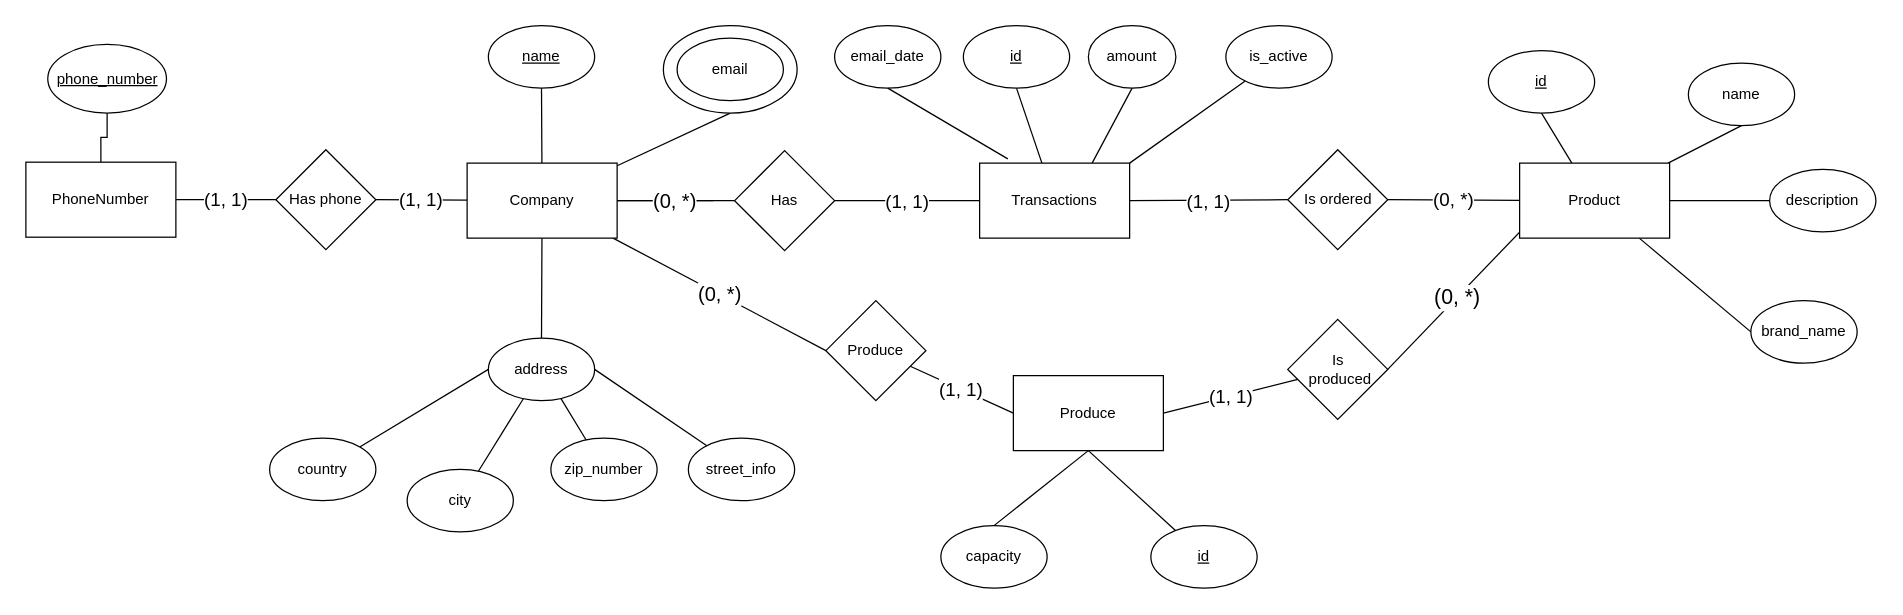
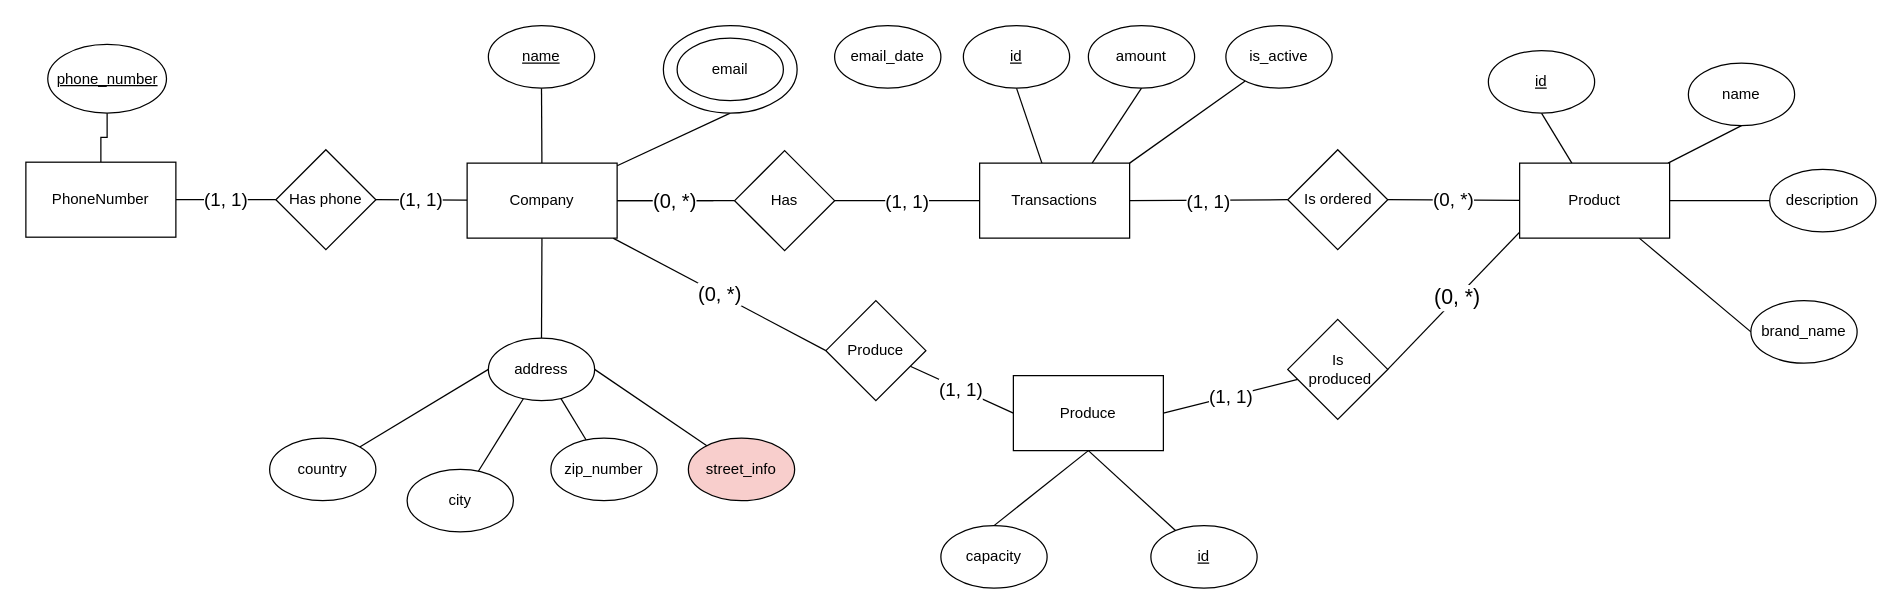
(1132, 57) -> (1141, 57)
(948, 124) -> none
(741, 469) -> (741, 469)
